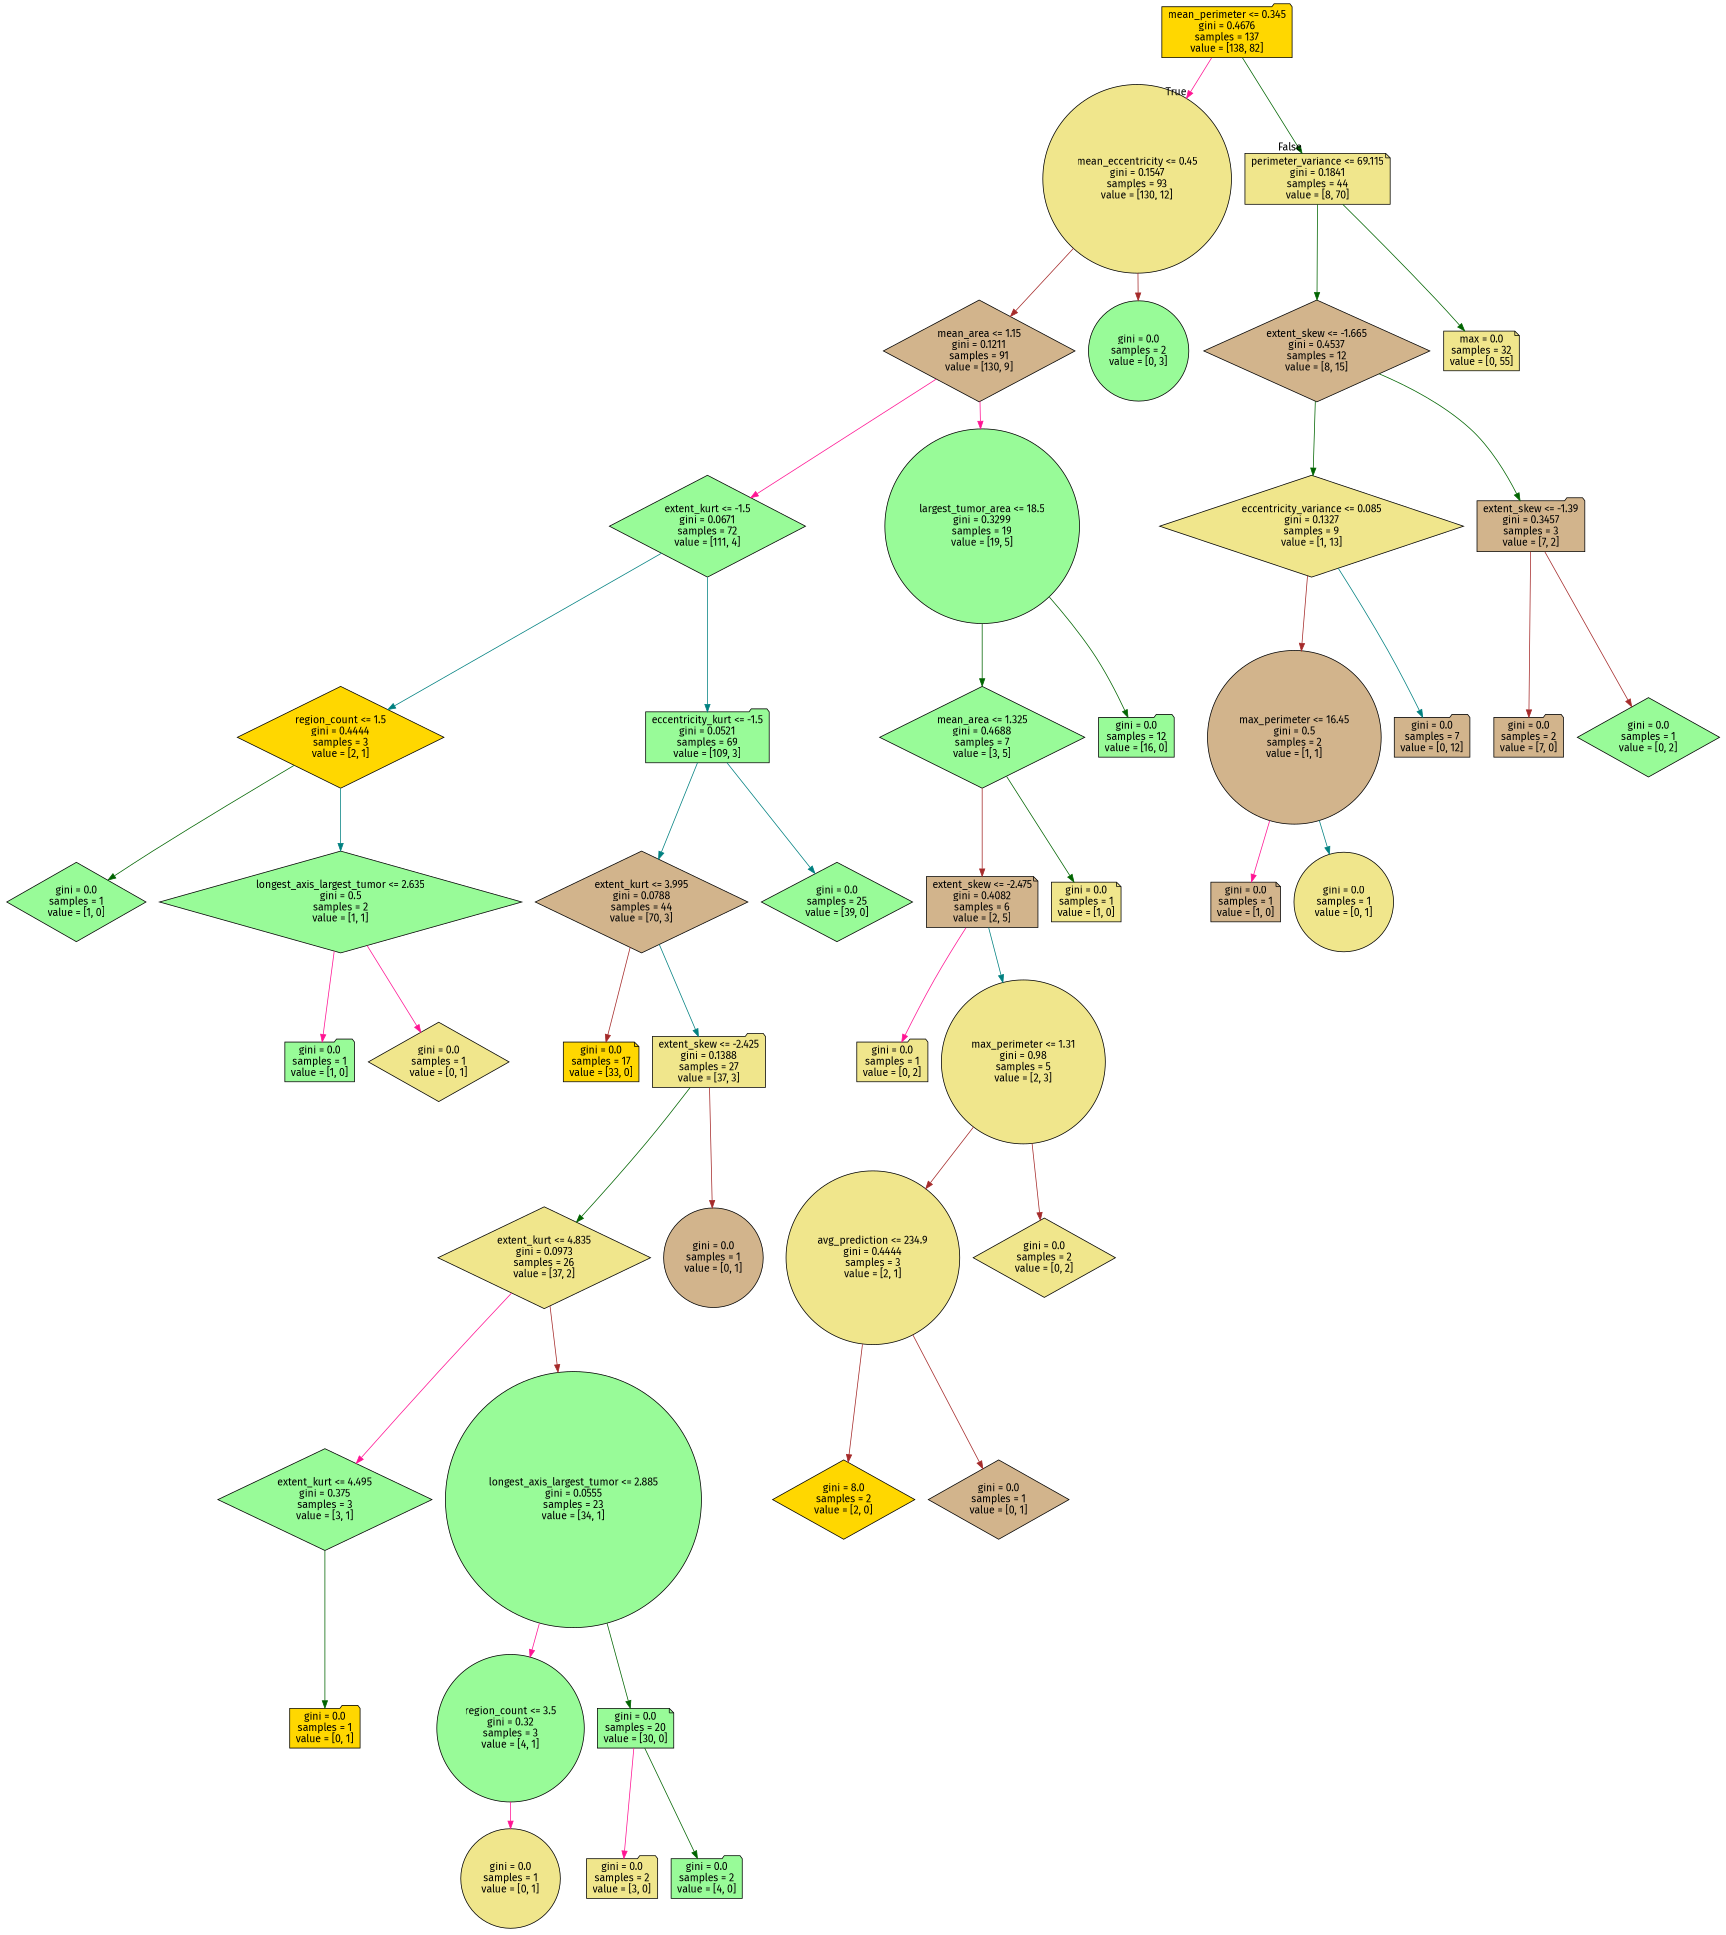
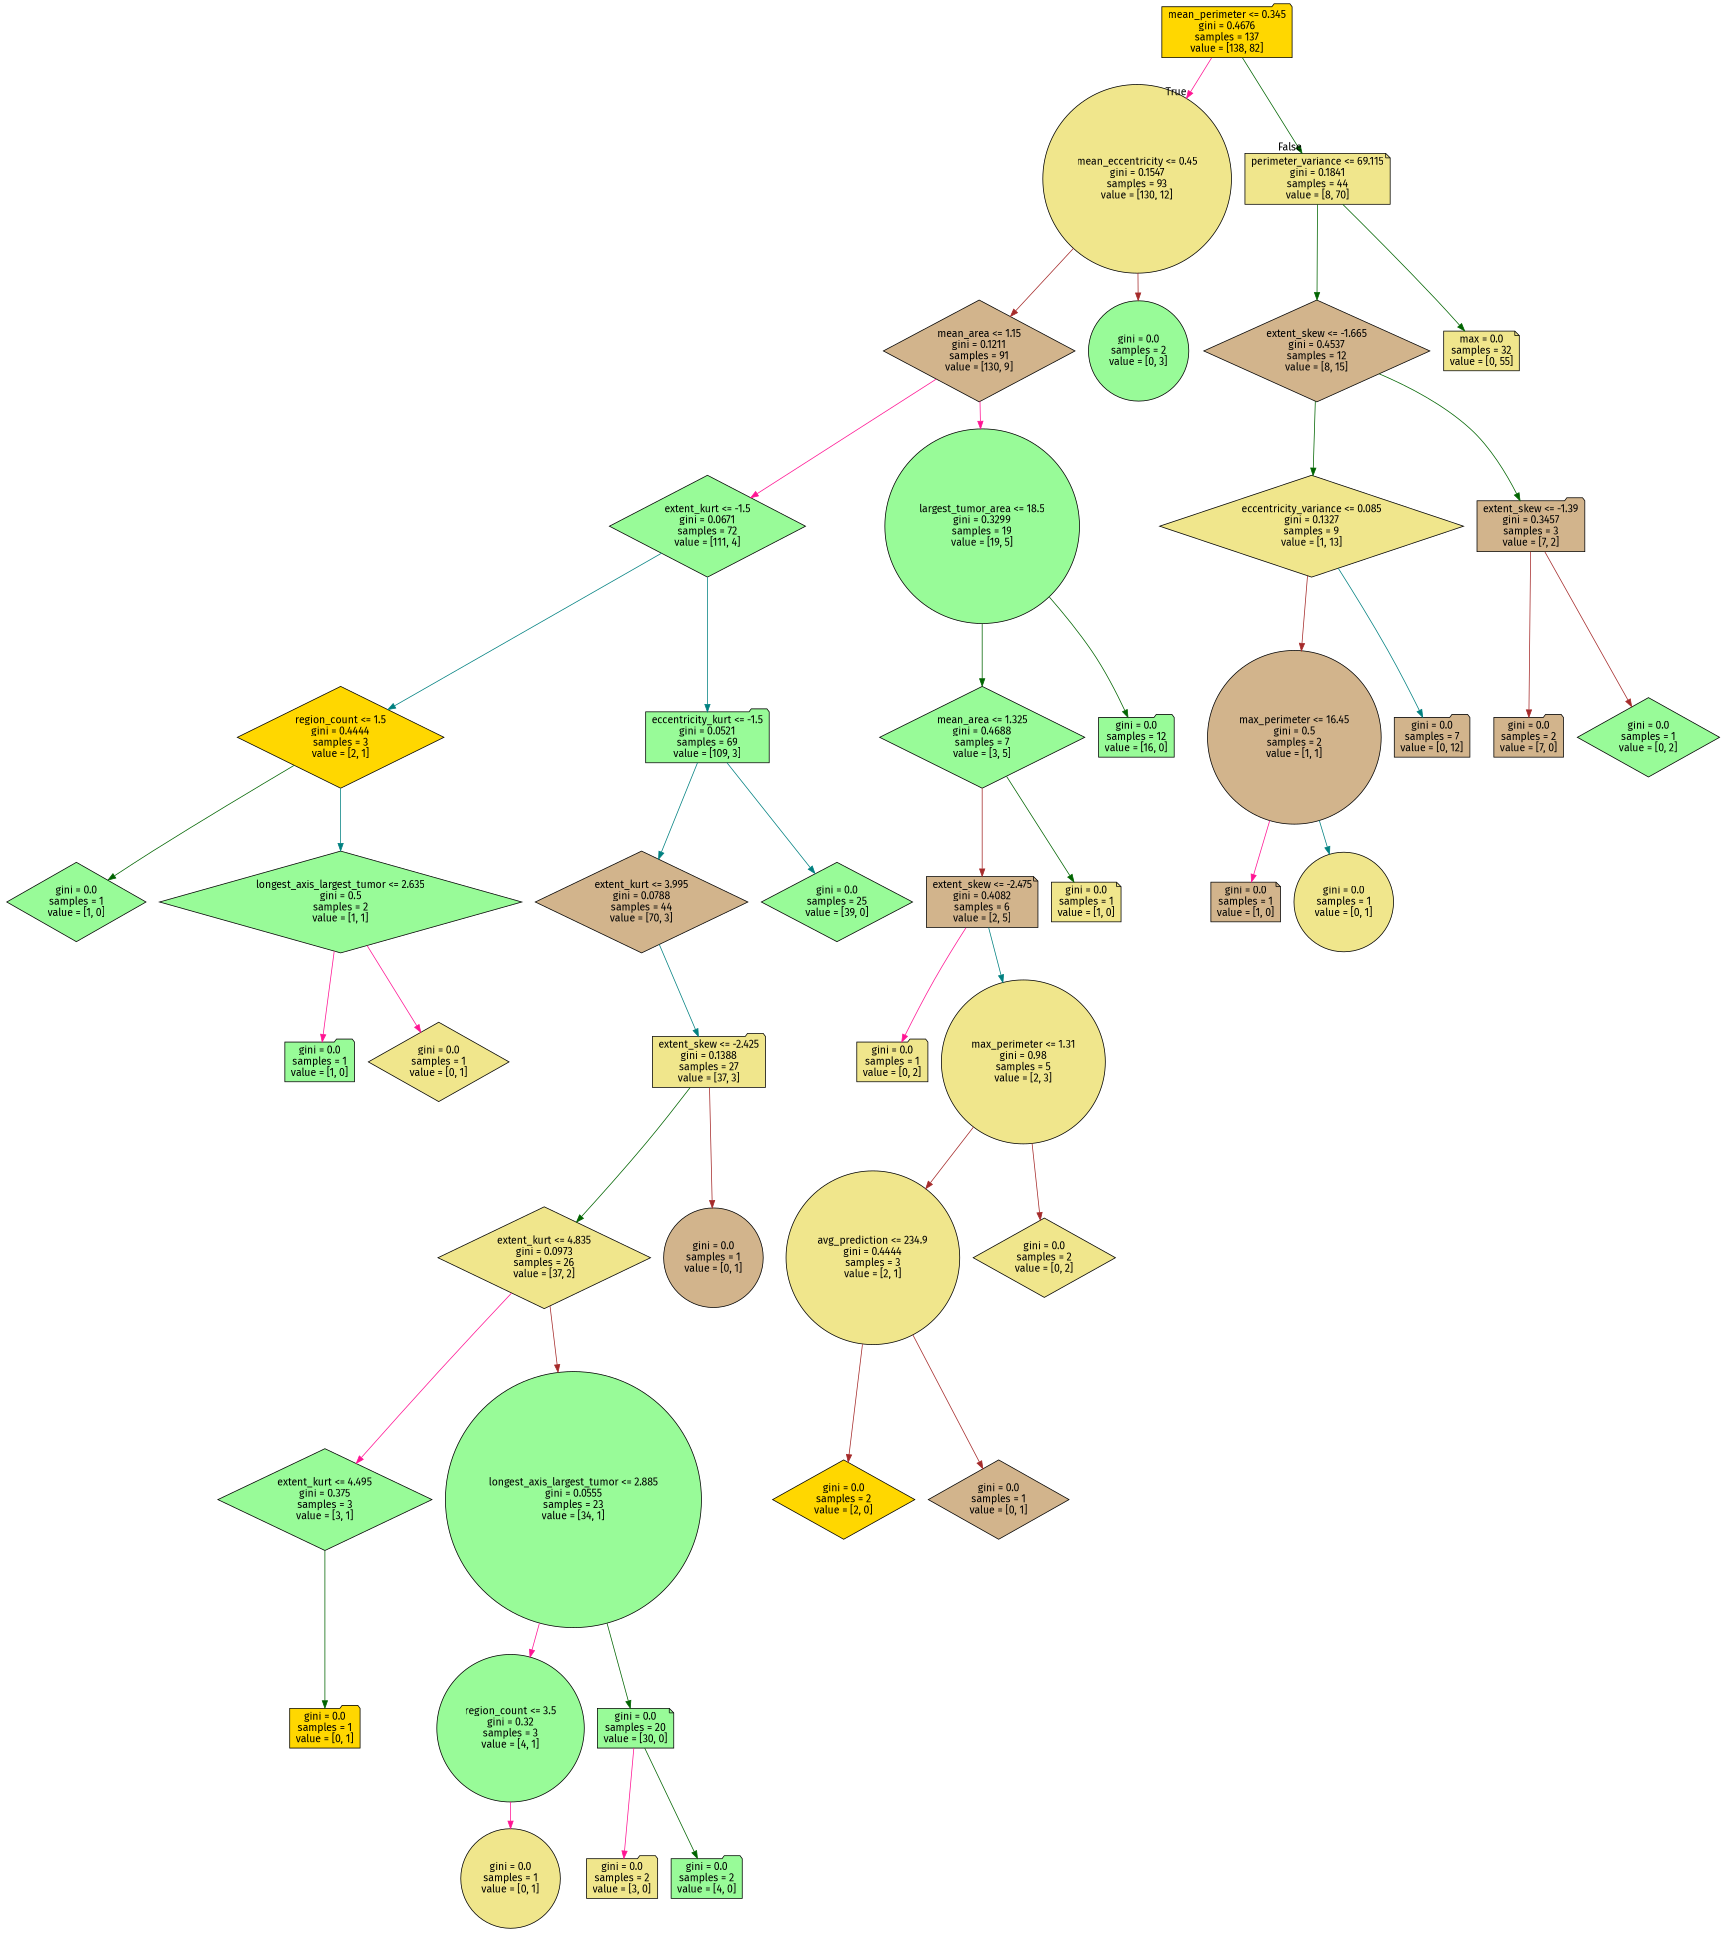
(601, 1062) -> none
(844, 1500) -> (844, 1500)
